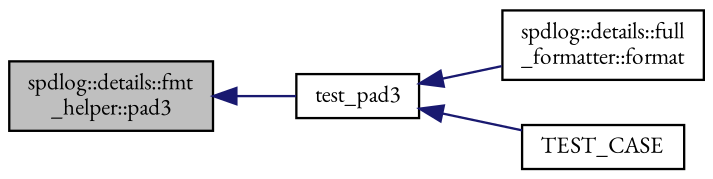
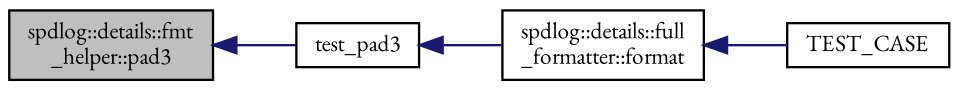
(482, 122) -> (757, 45)
